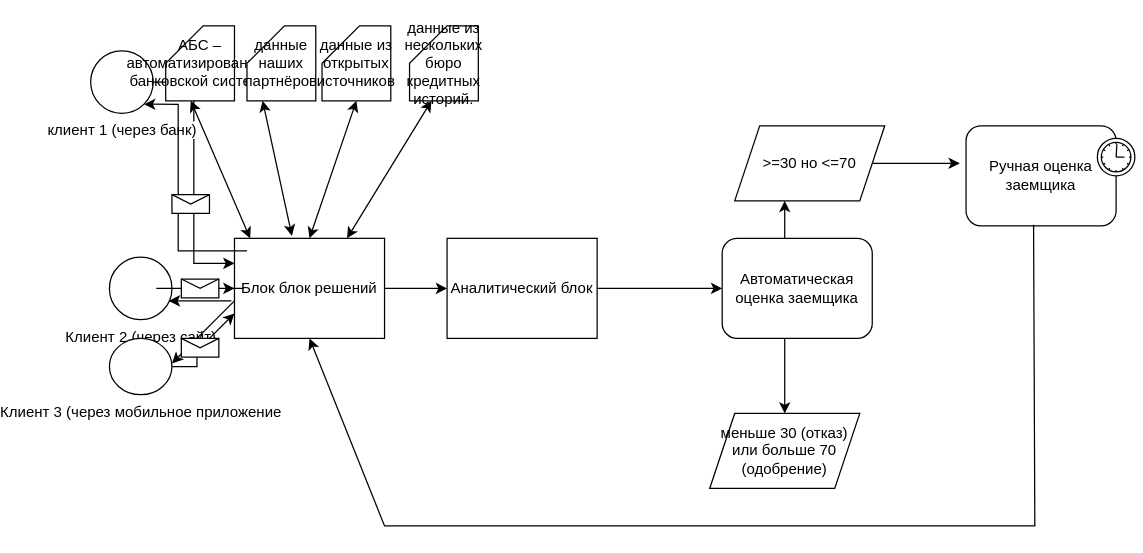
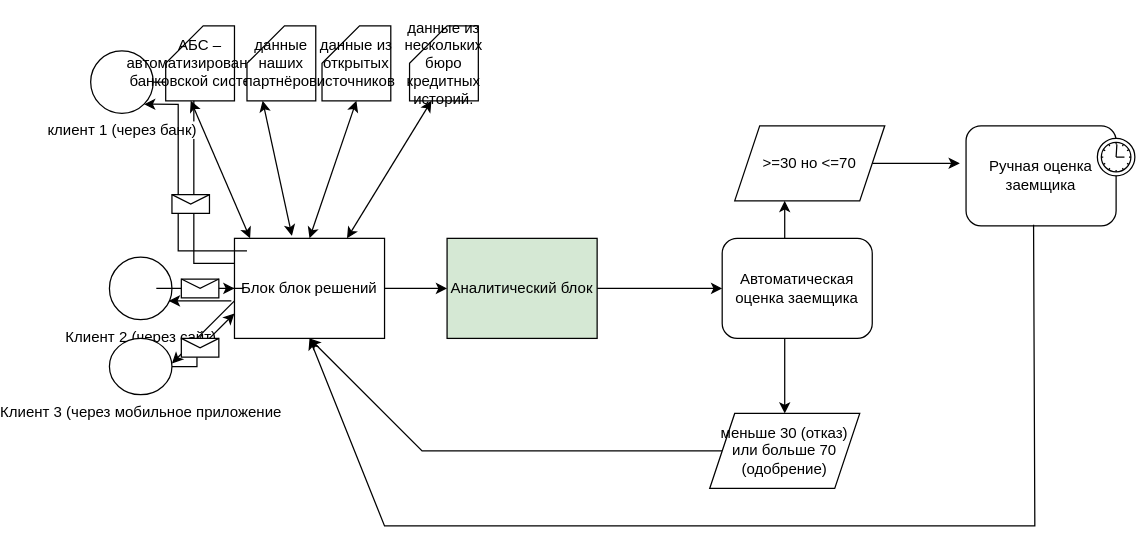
(224, 263) -> (228, 263)
(522, 288) -> (522, 288)
none -> (497, 451)
